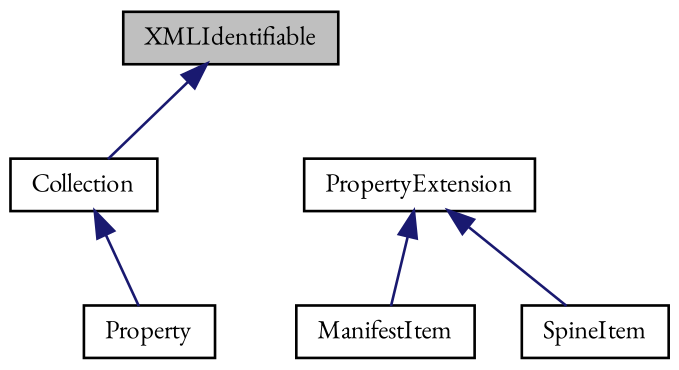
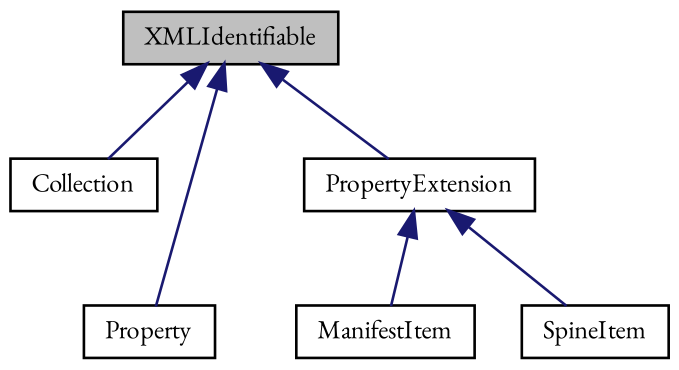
none -> (336, 119)
(122, 270) -> (187, 198)
